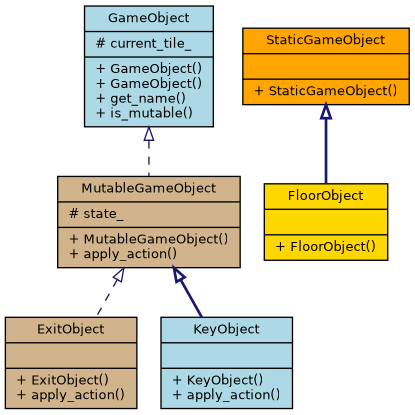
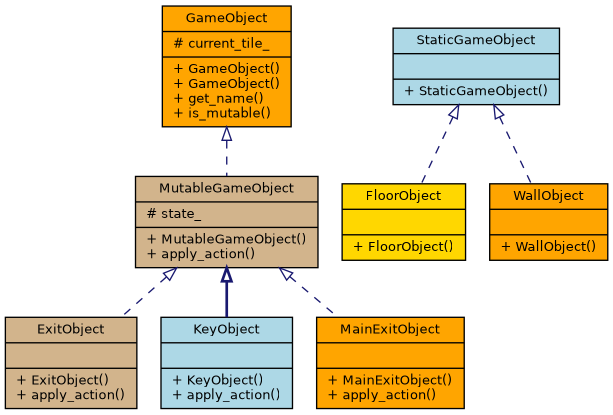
(149, 66) -> (227, 66)
(326, 66) -> (476, 66)
(326, 151) -> (437, 150)
none -> (549, 222)
none -> (390, 363)
